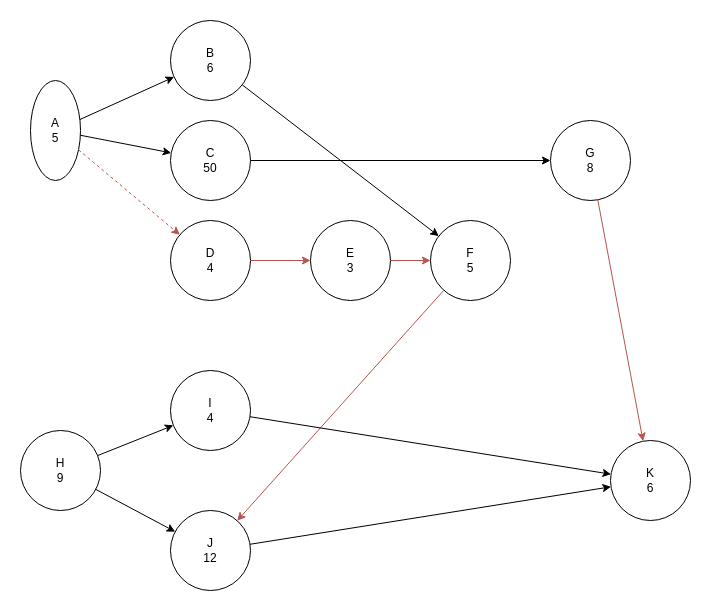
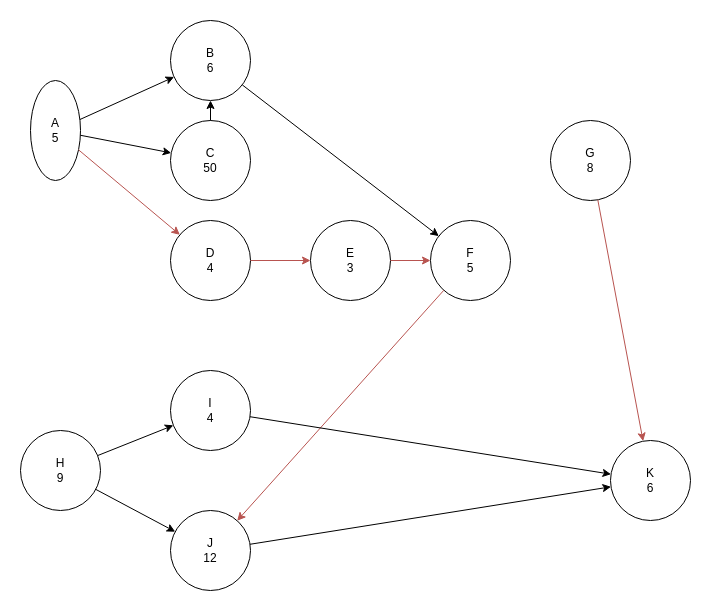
(397, 161) -> (211, 114)
(126, 190) -> (126, 190)
